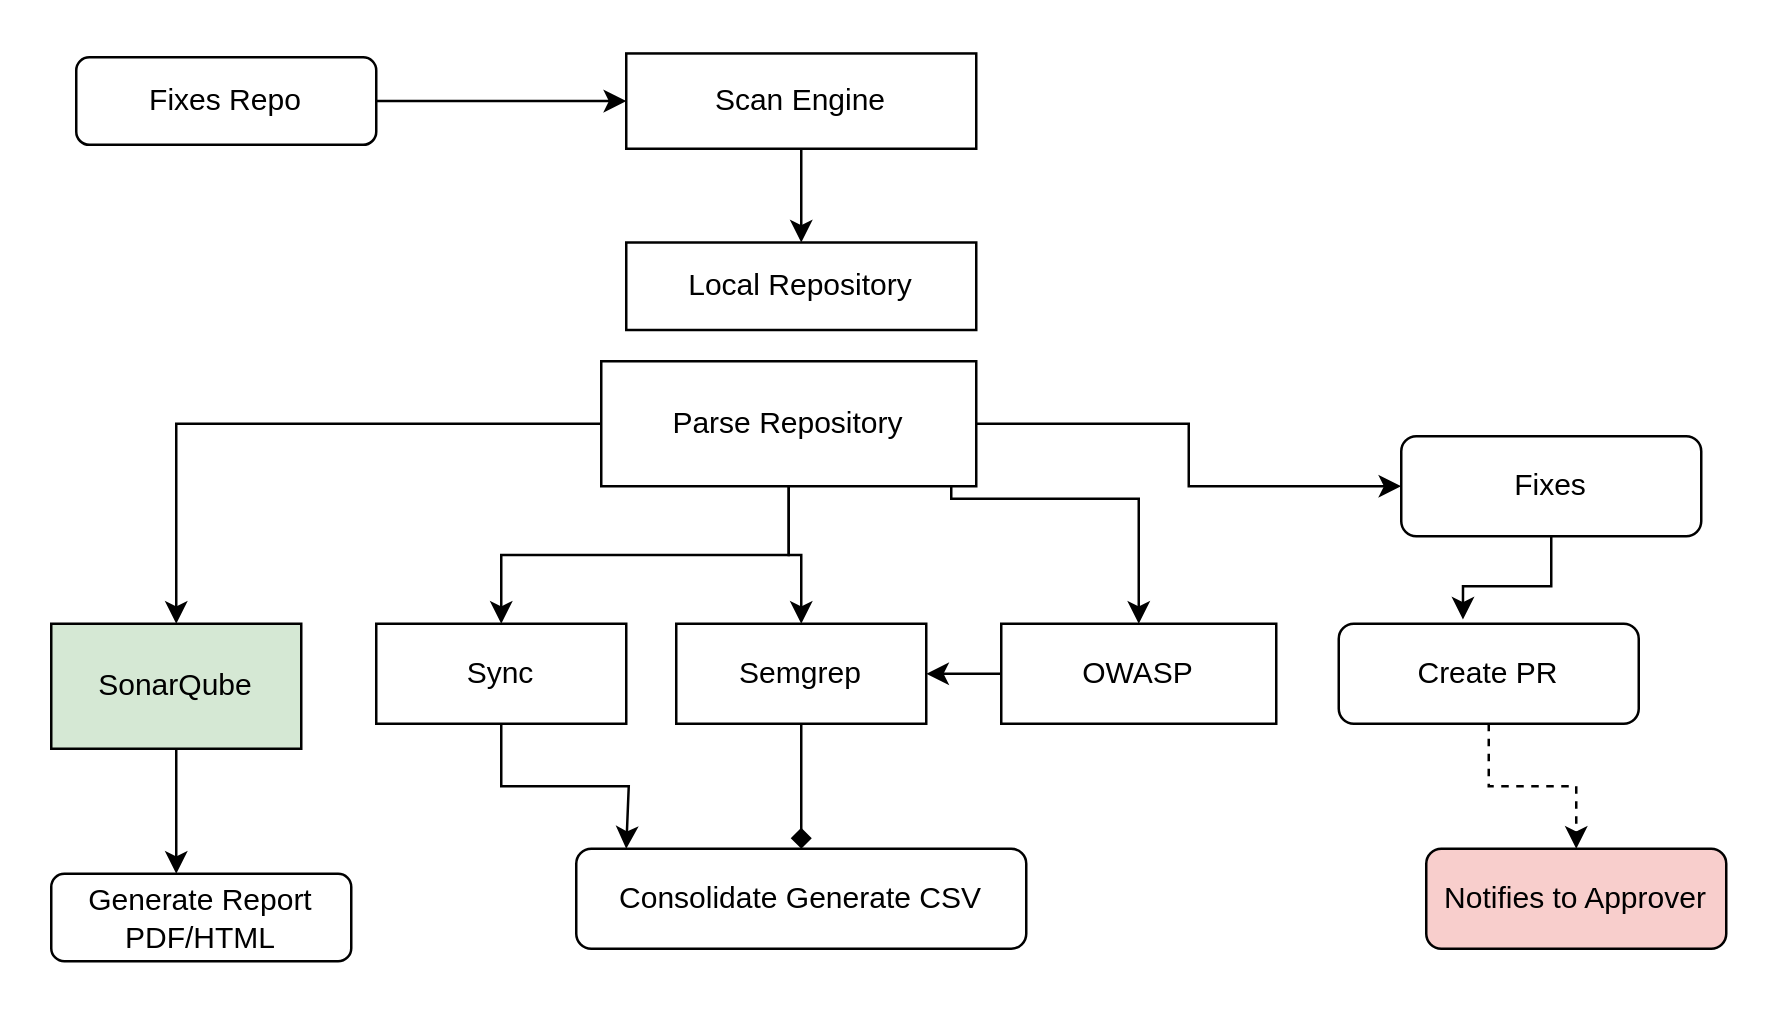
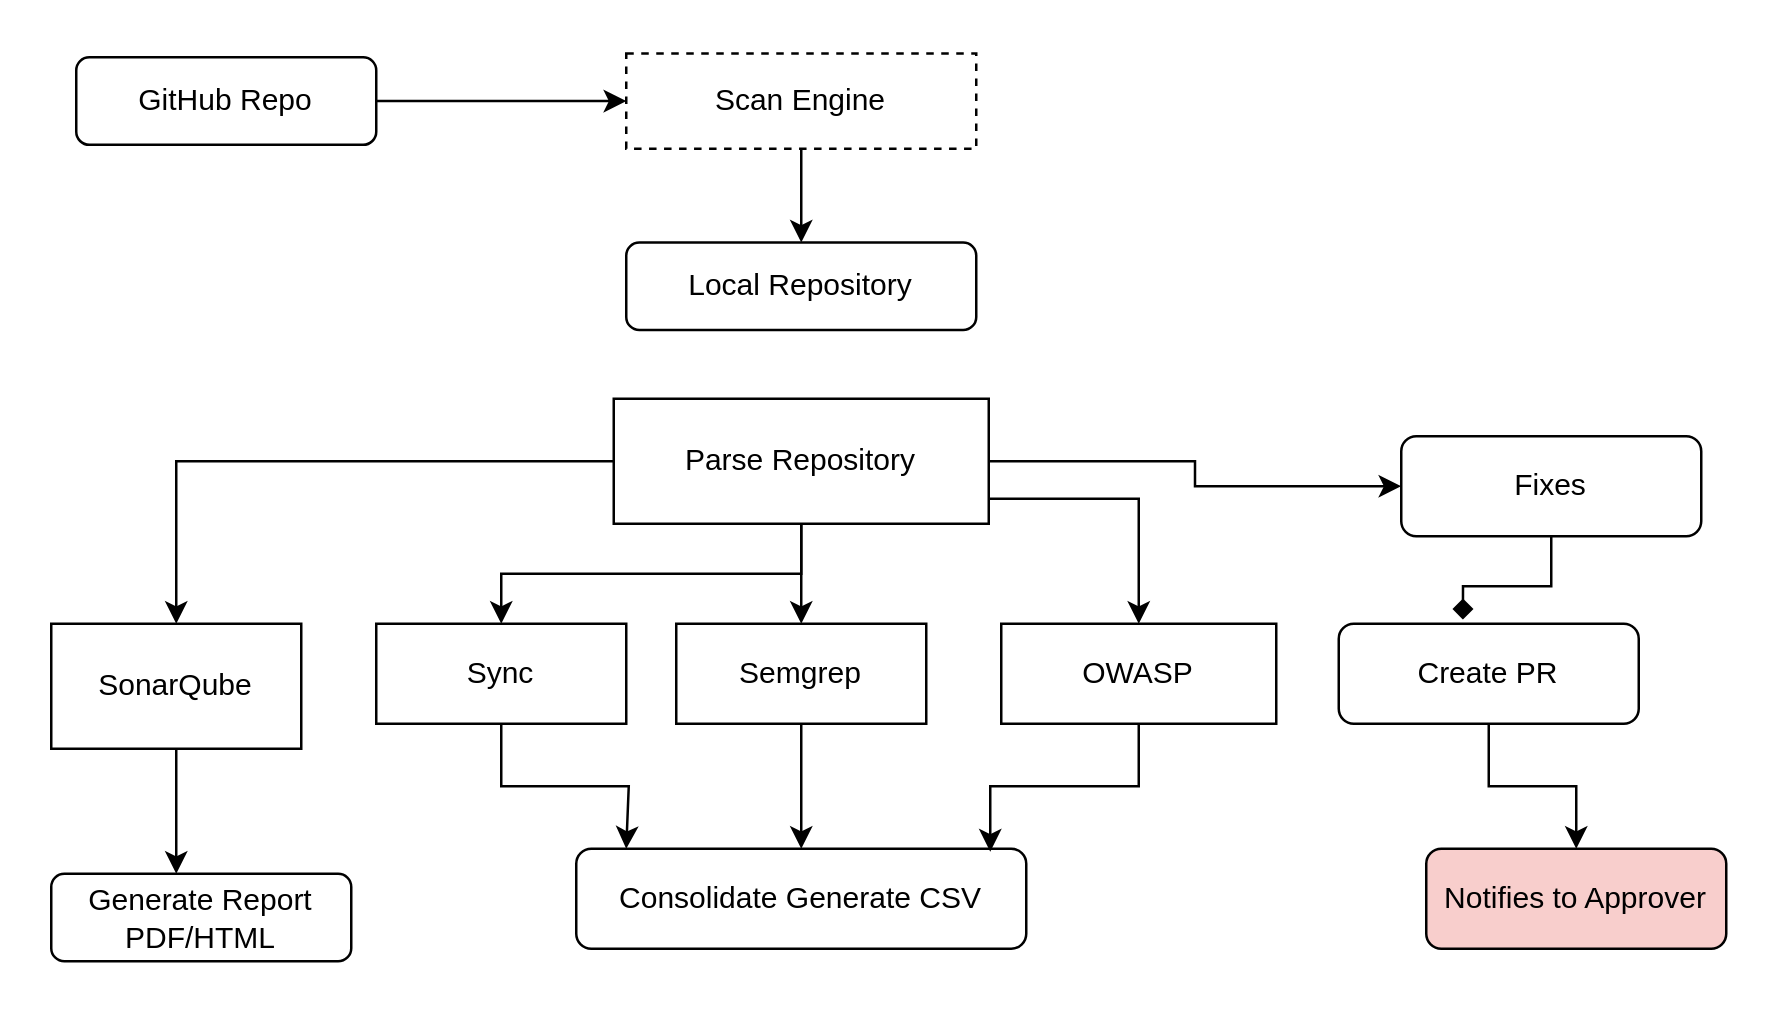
(226, 101) -> (226, 101)
(801, 101) -> (801, 101)
(801, 286) -> (801, 286)
(789, 424) -> (801, 461)
(1463, 601) -> (1463, 599)
(955, 674) -> (1072, 786)
(176, 686) -> (176, 686)
(1526, 786) -> (1526, 786)
(801, 828) -> (801, 829)
